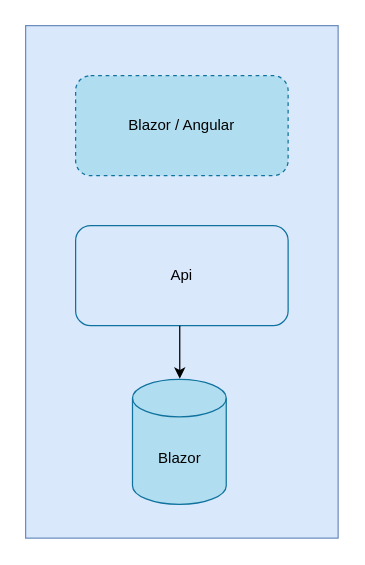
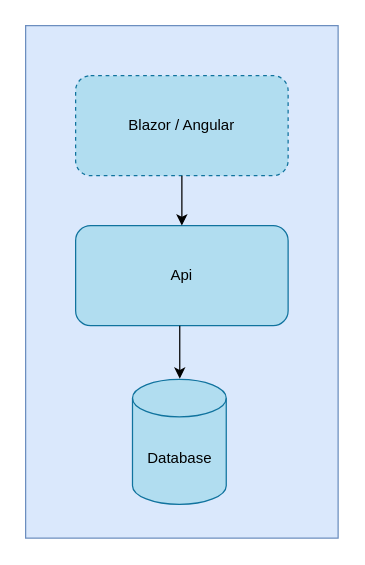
none -> (182, 197)
(182, 276) -> (182, 276)
(180, 458) -> (180, 458)
